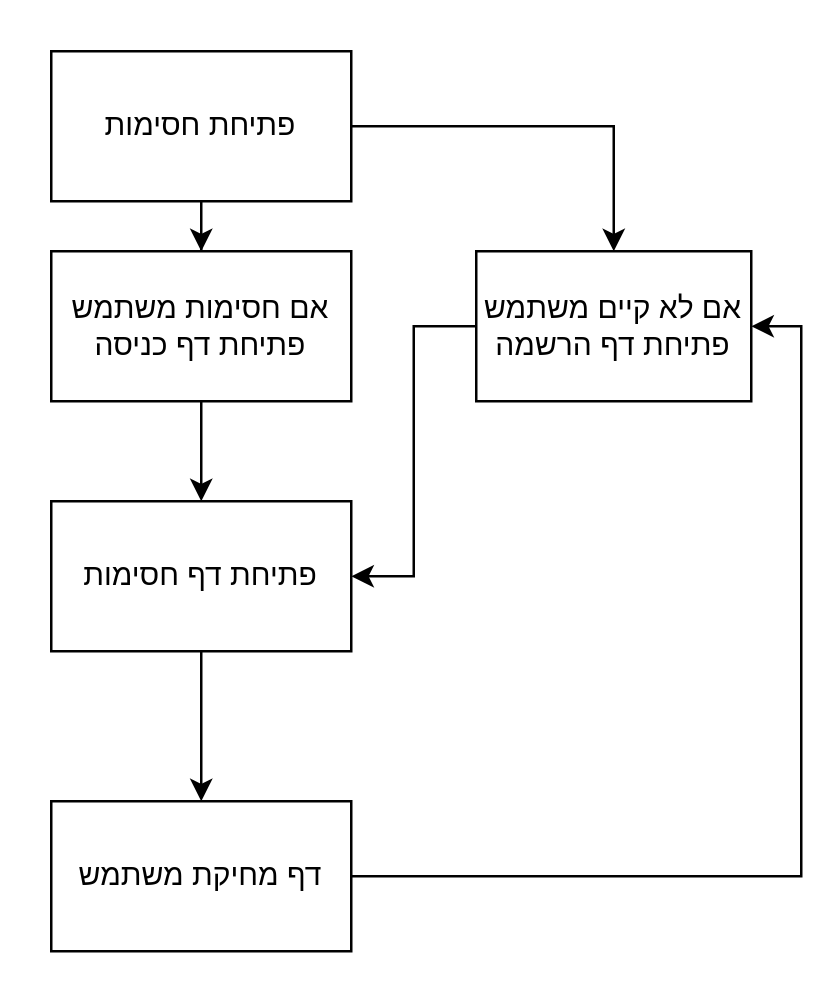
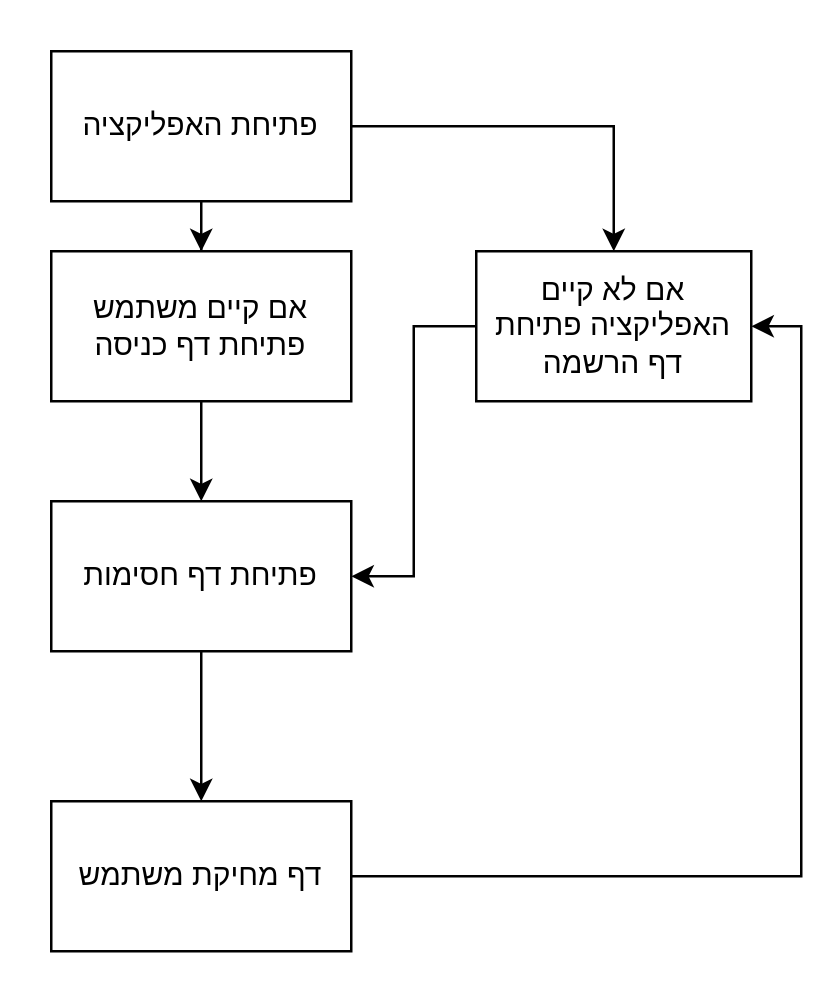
(201, 126) -> (201, 126)
(201, 326) -> (201, 326)
(614, 326) -> (614, 326)
